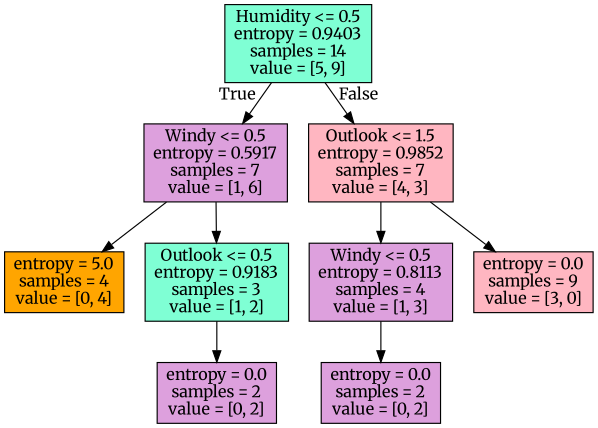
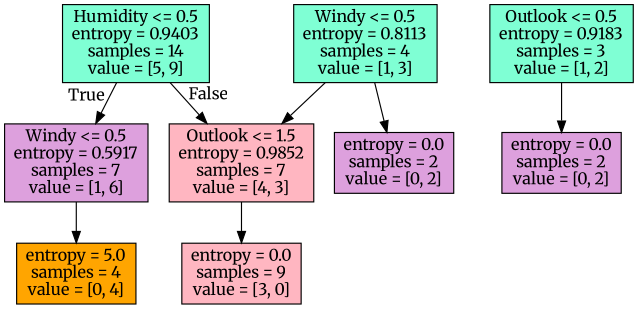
(216, 217) -> none
(381, 217) -> (308, 99)
(381, 282) -> (365, 44)
